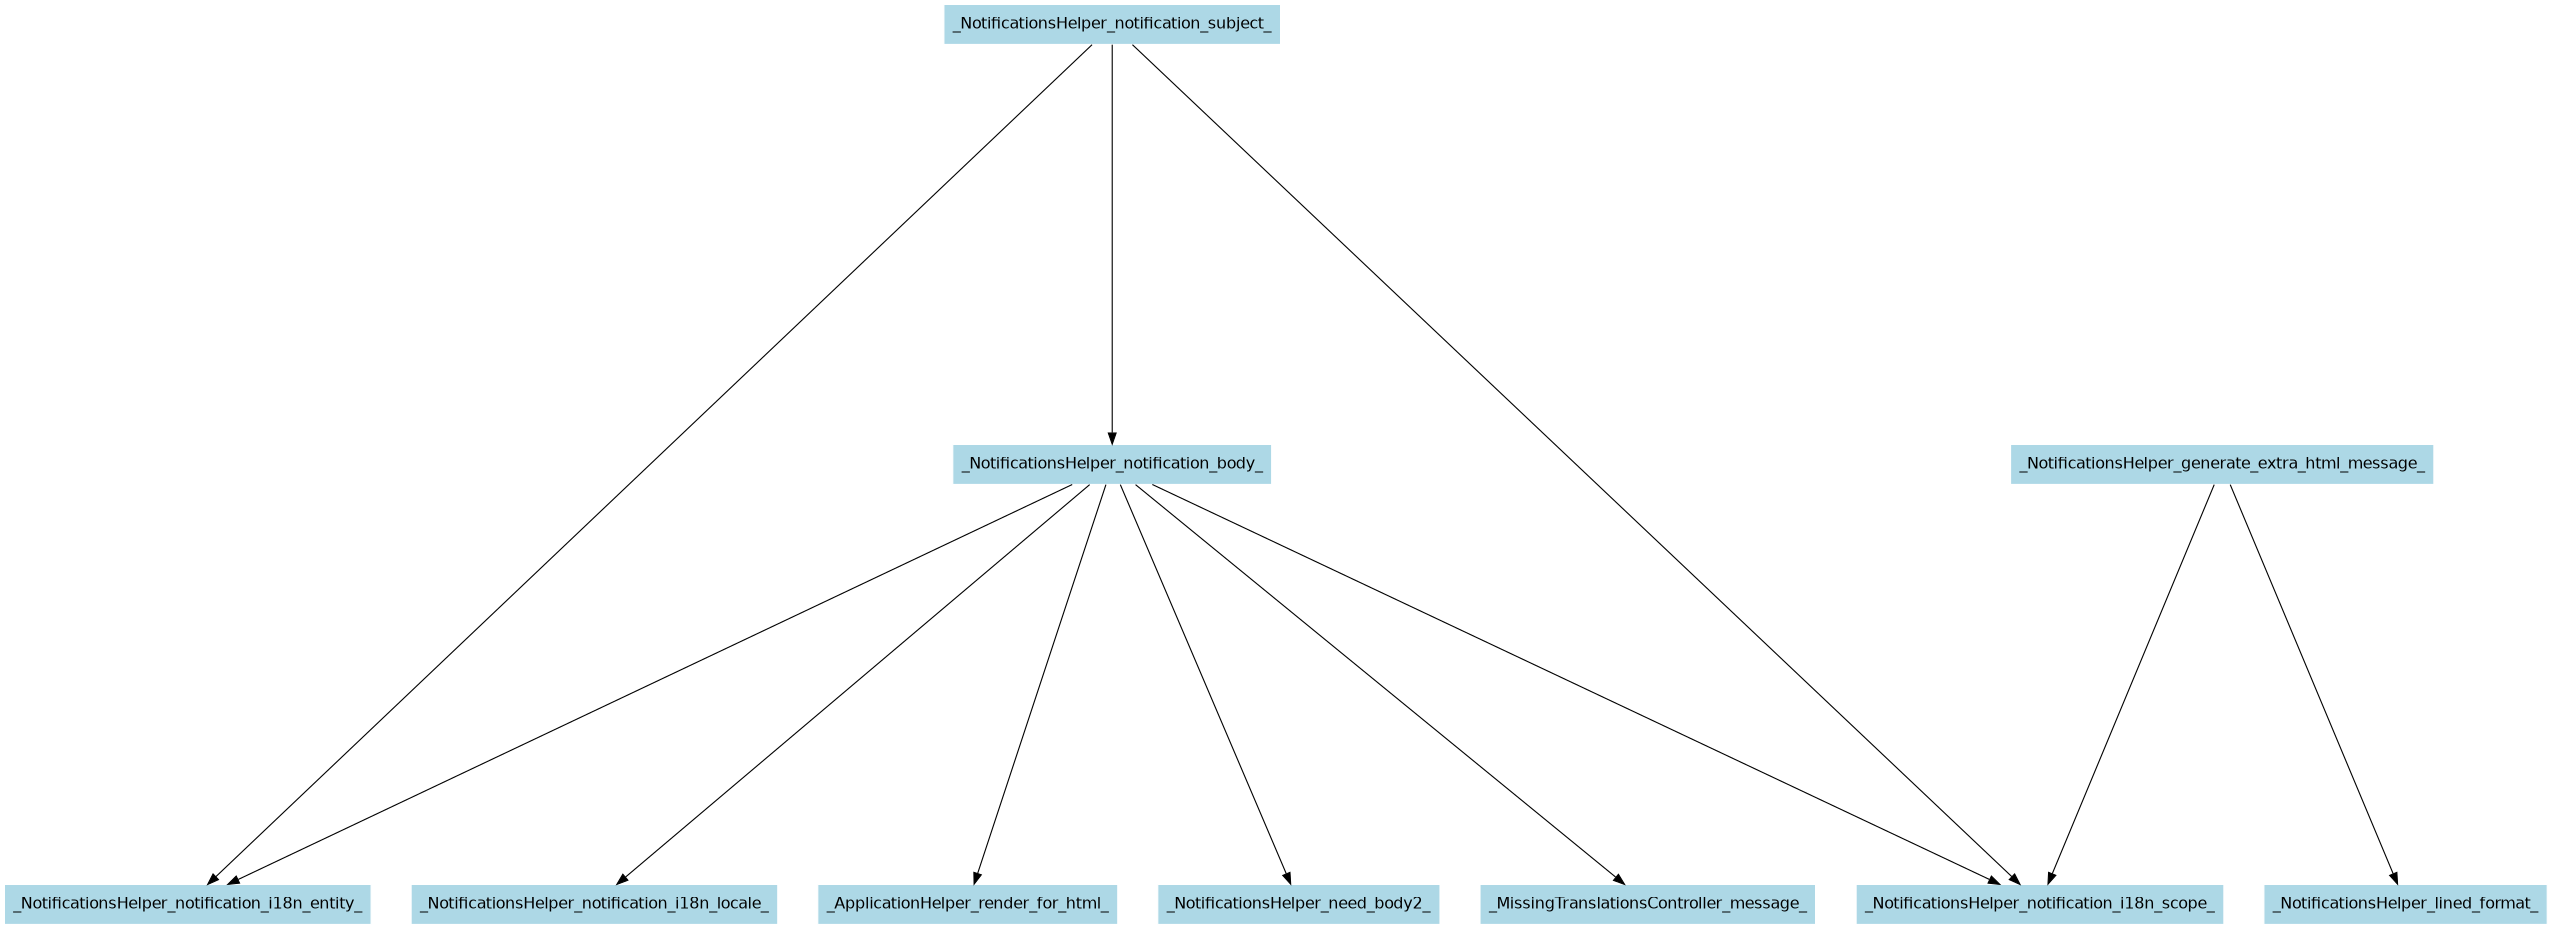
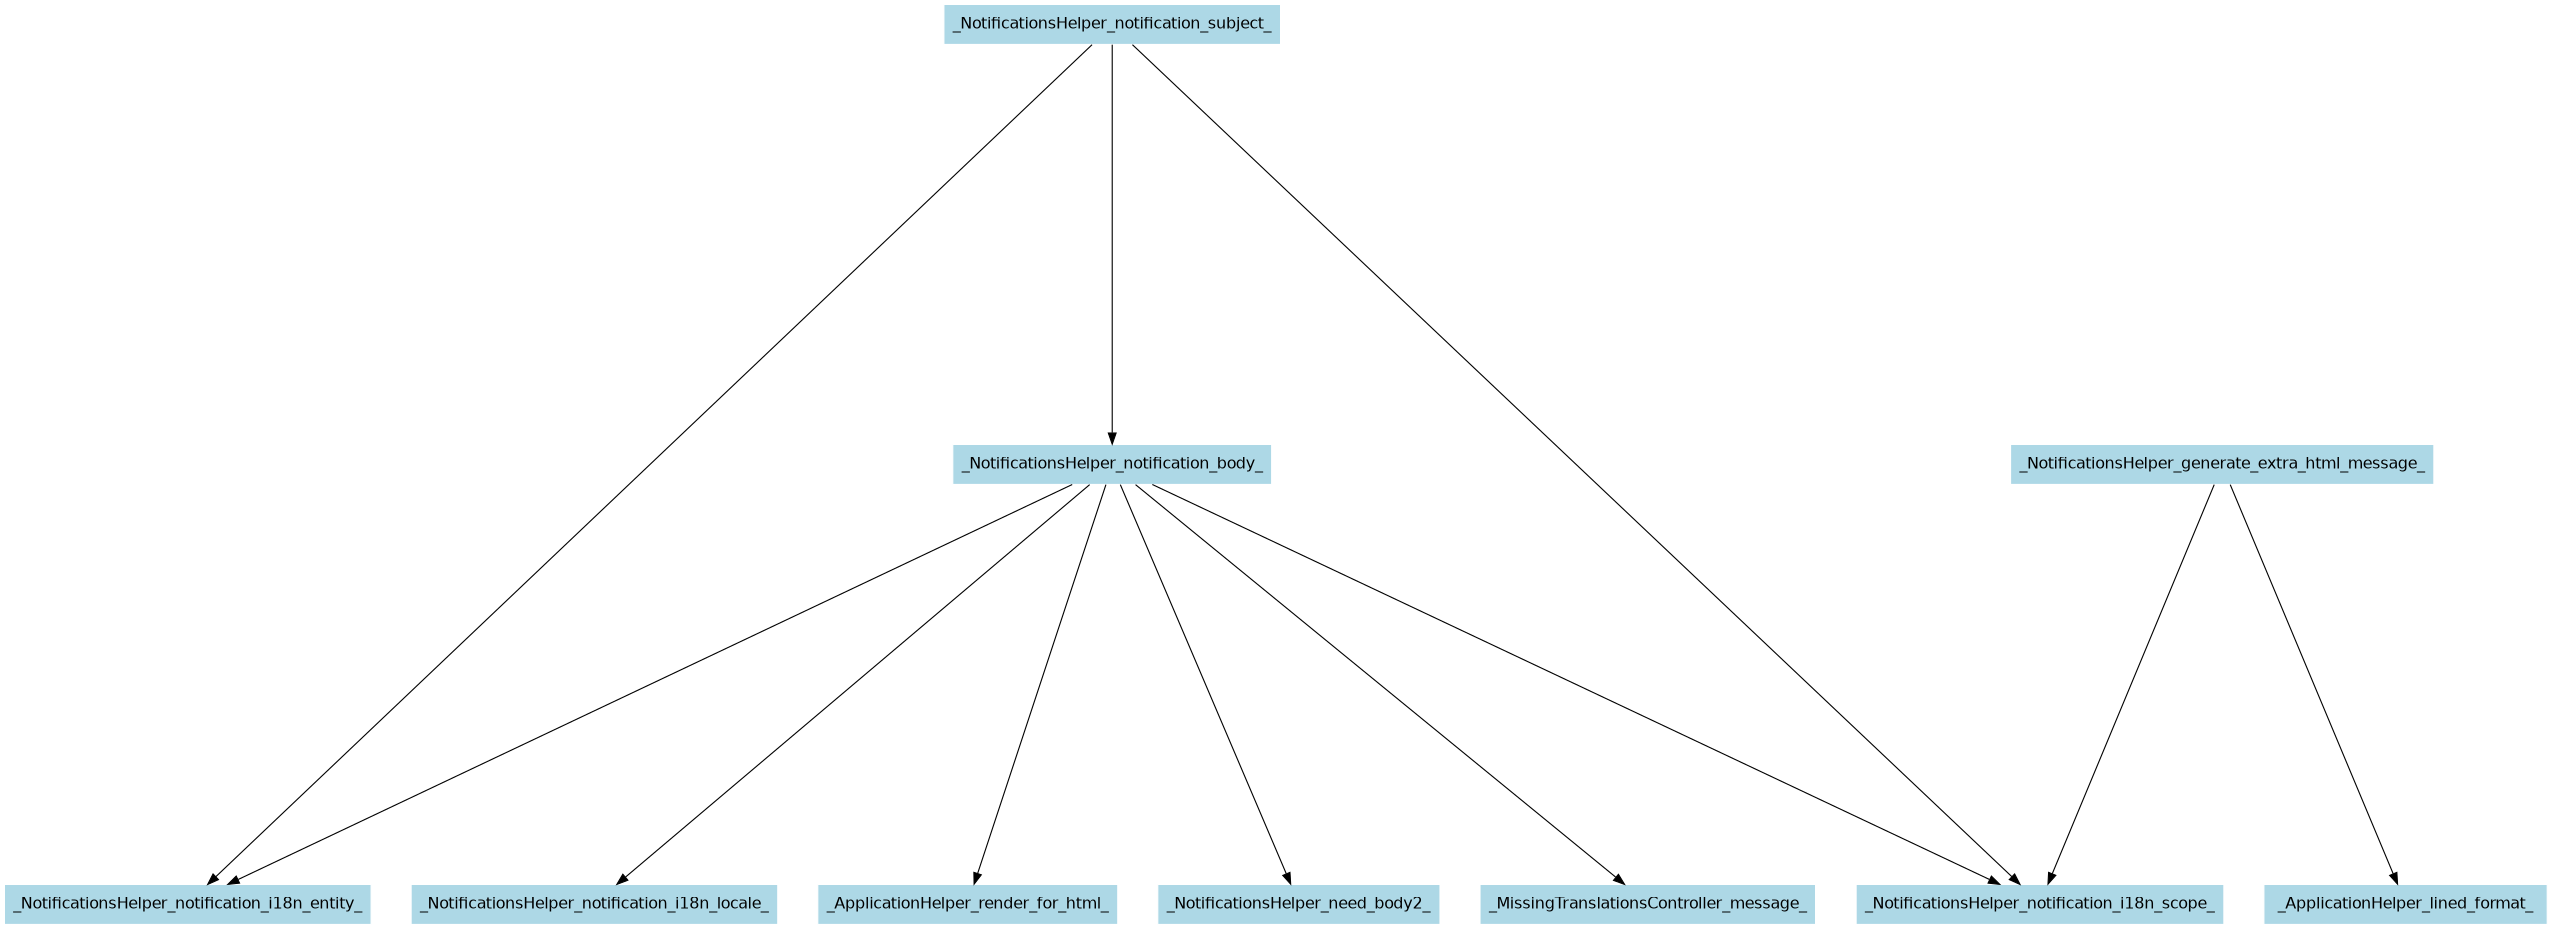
(2406, 904) -> (2406, 904)
